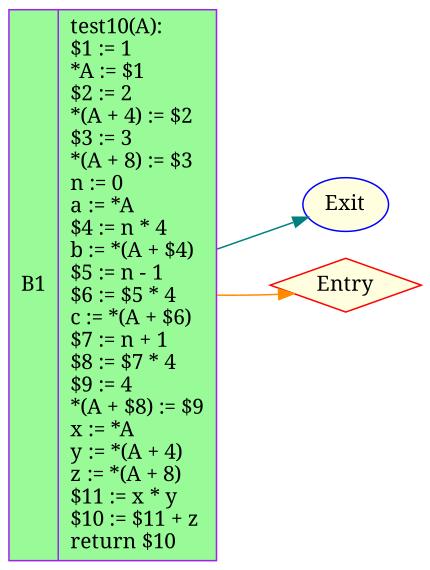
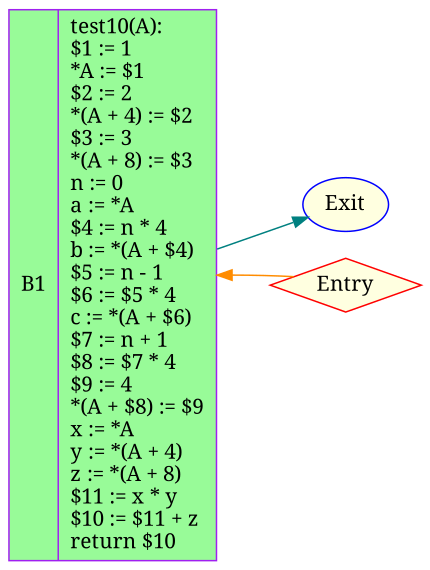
(248, 295) -> (263, 275)
